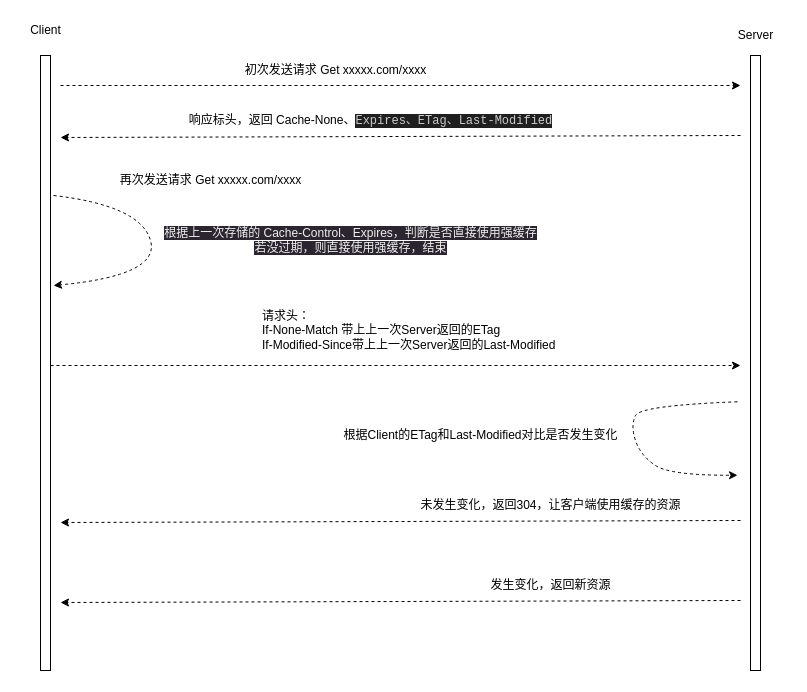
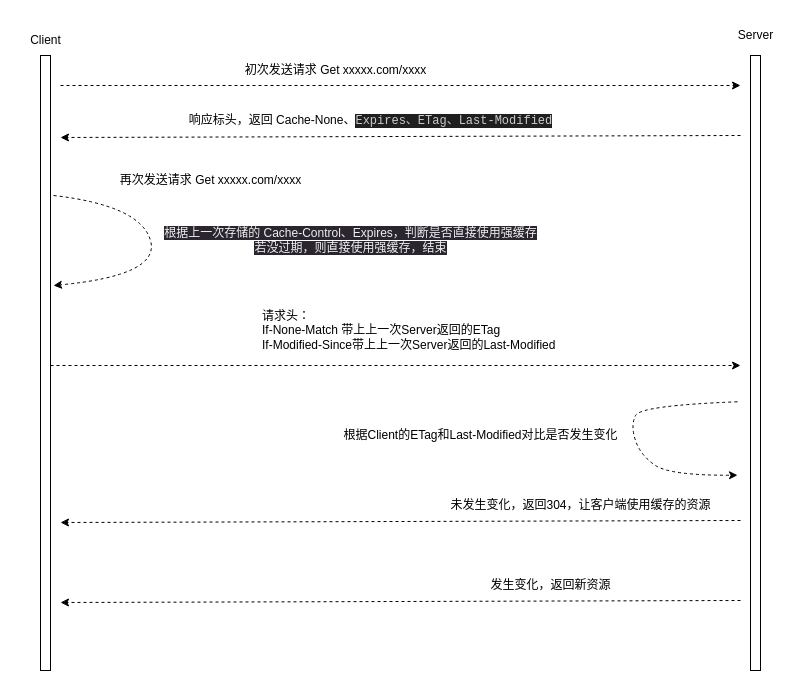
(46, 31) -> (46, 41)
(551, 506) -> (581, 506)
